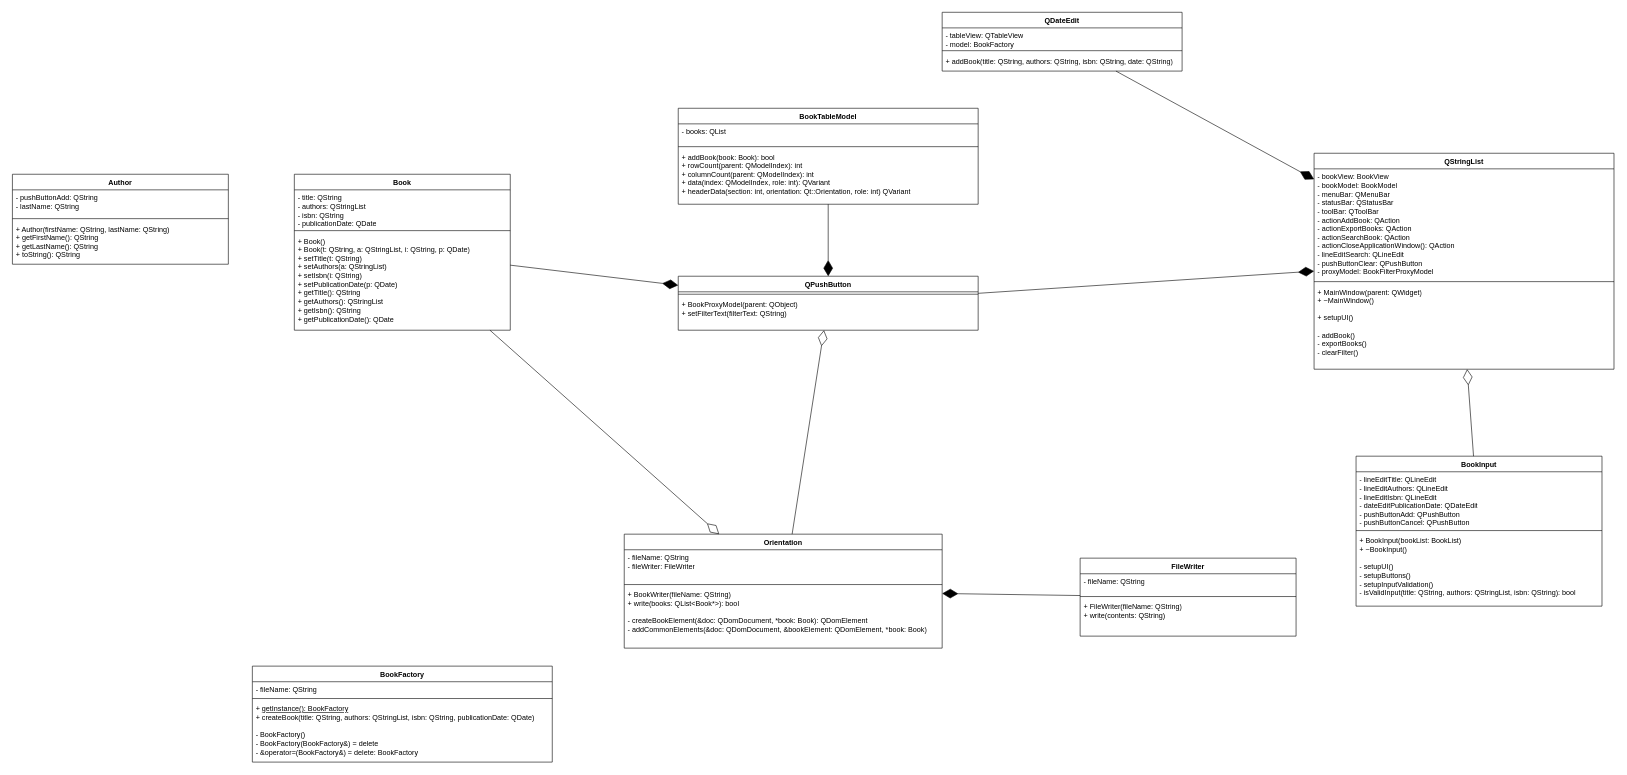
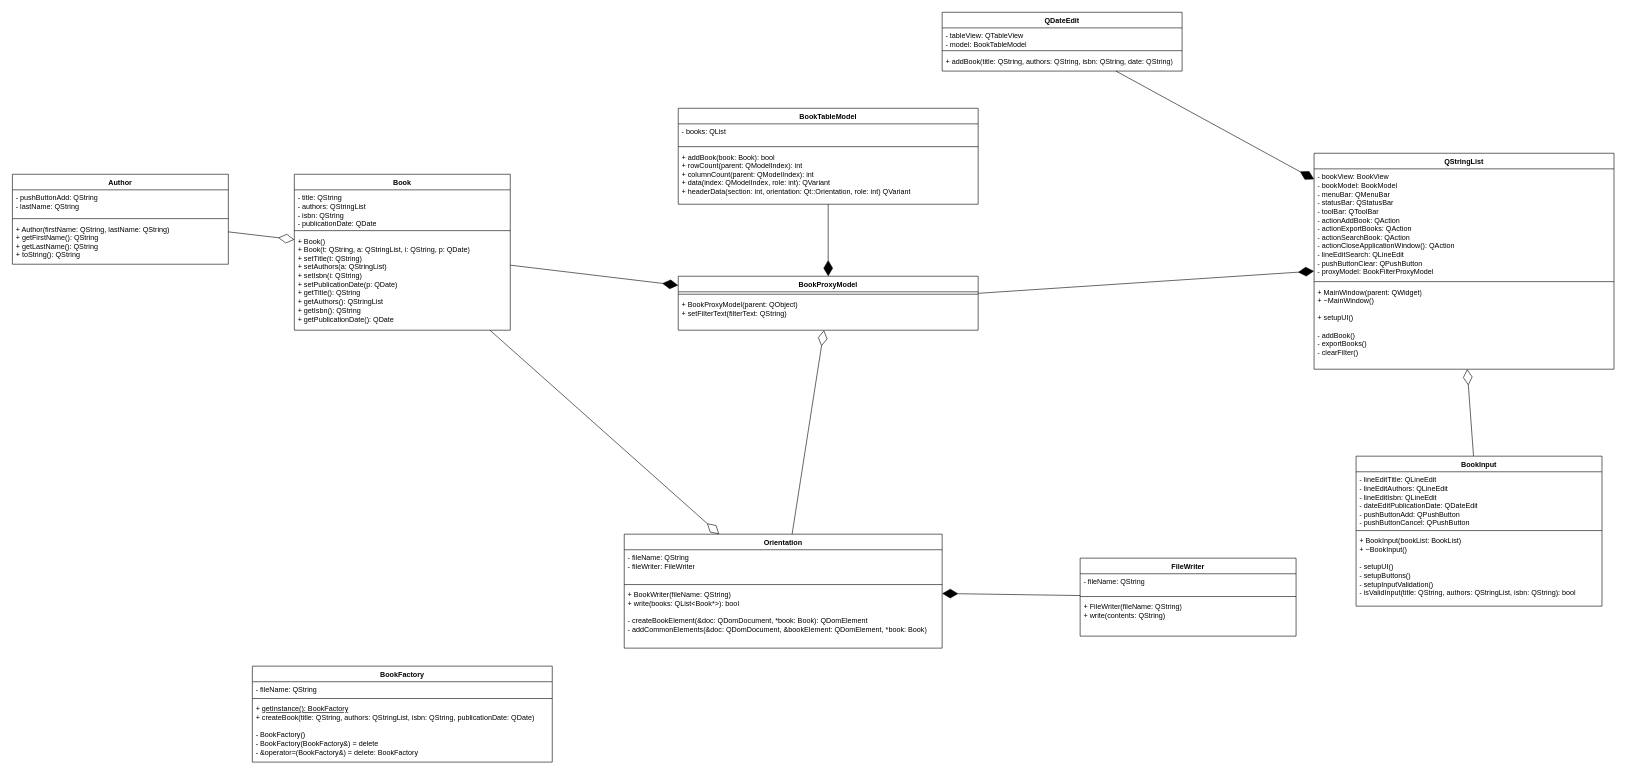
(986, 41) -> (987, 41)
none -> (255, 235)
(828, 285) -> (828, 285)
